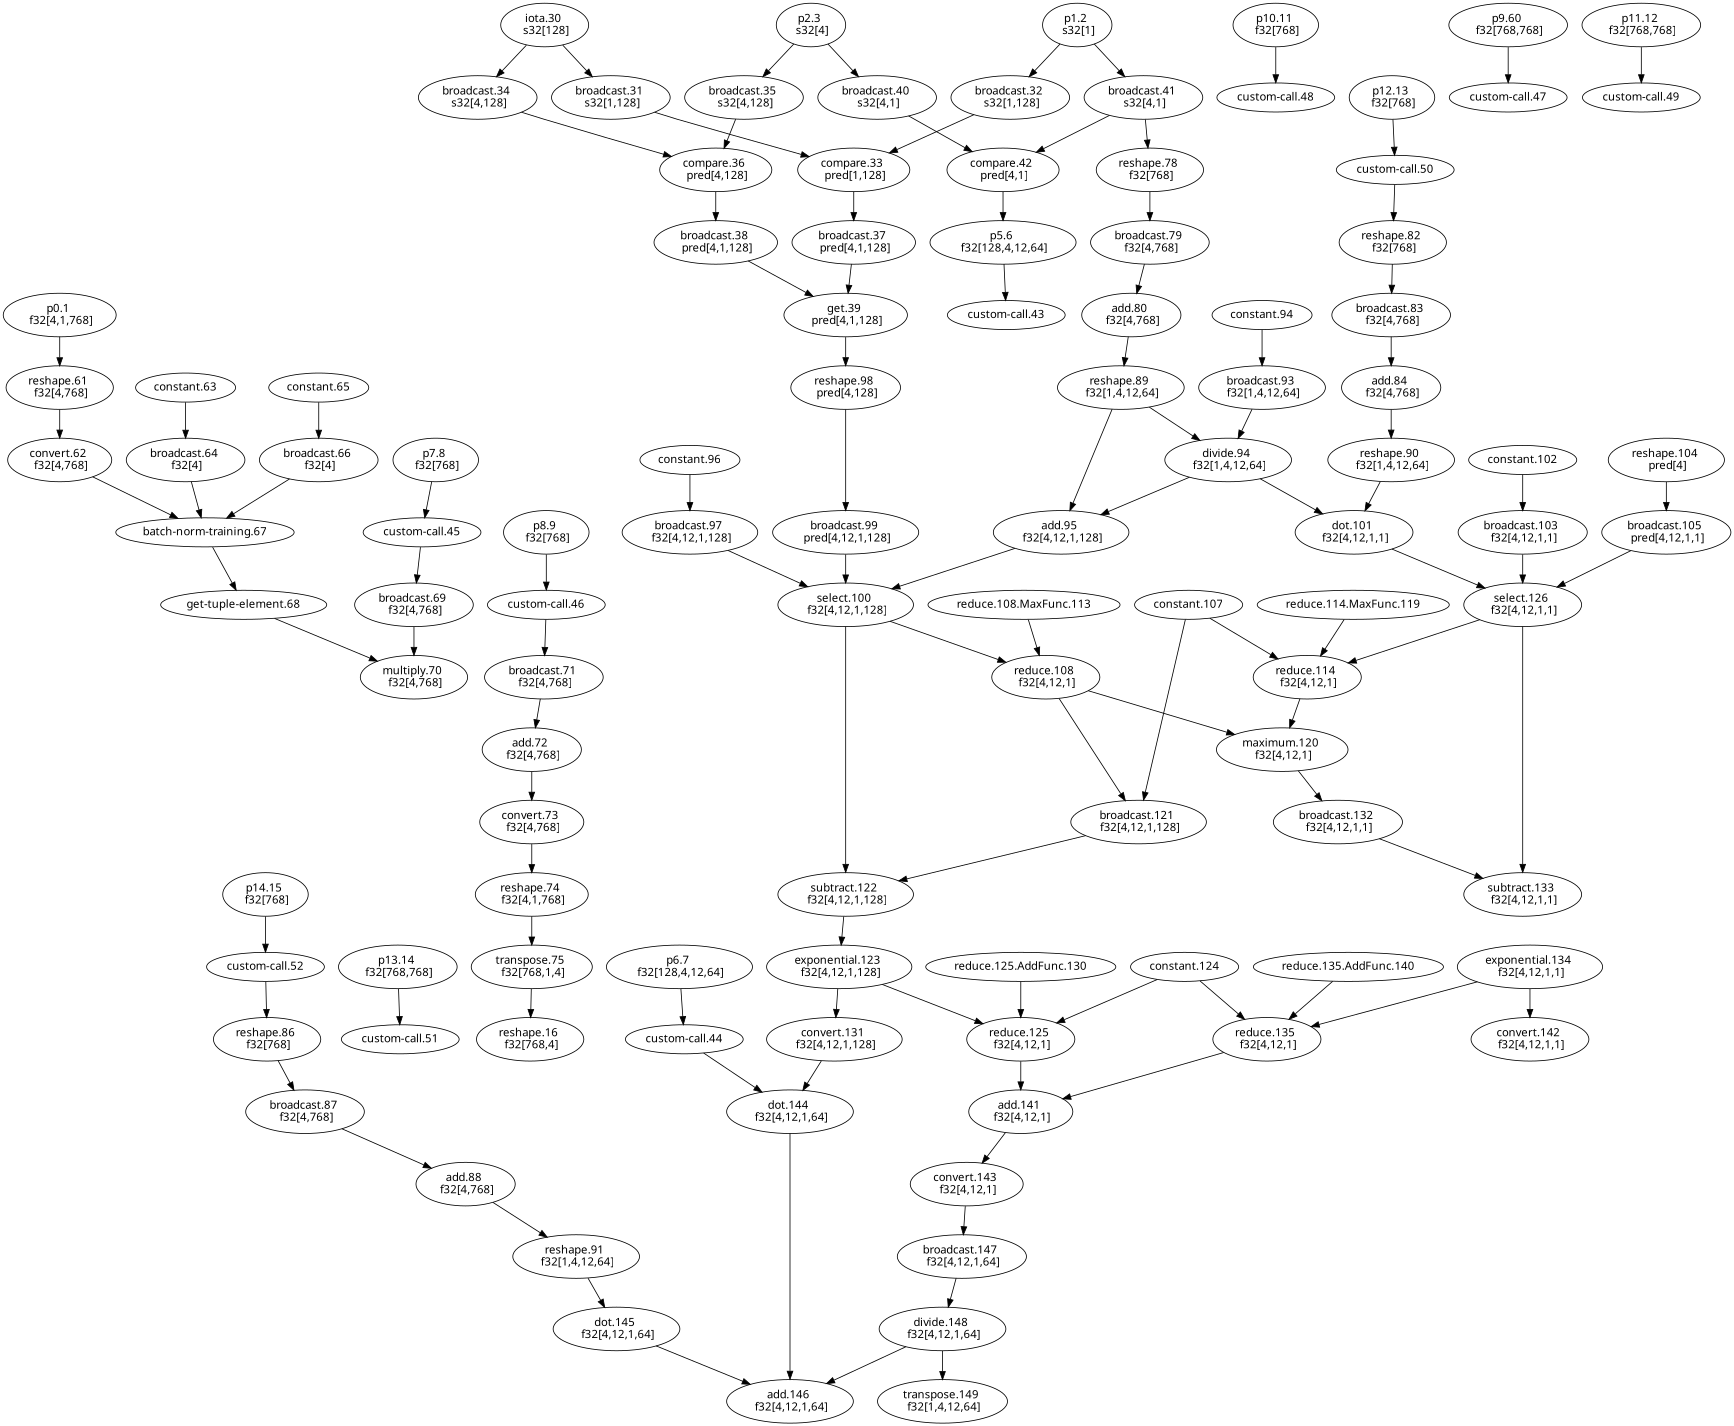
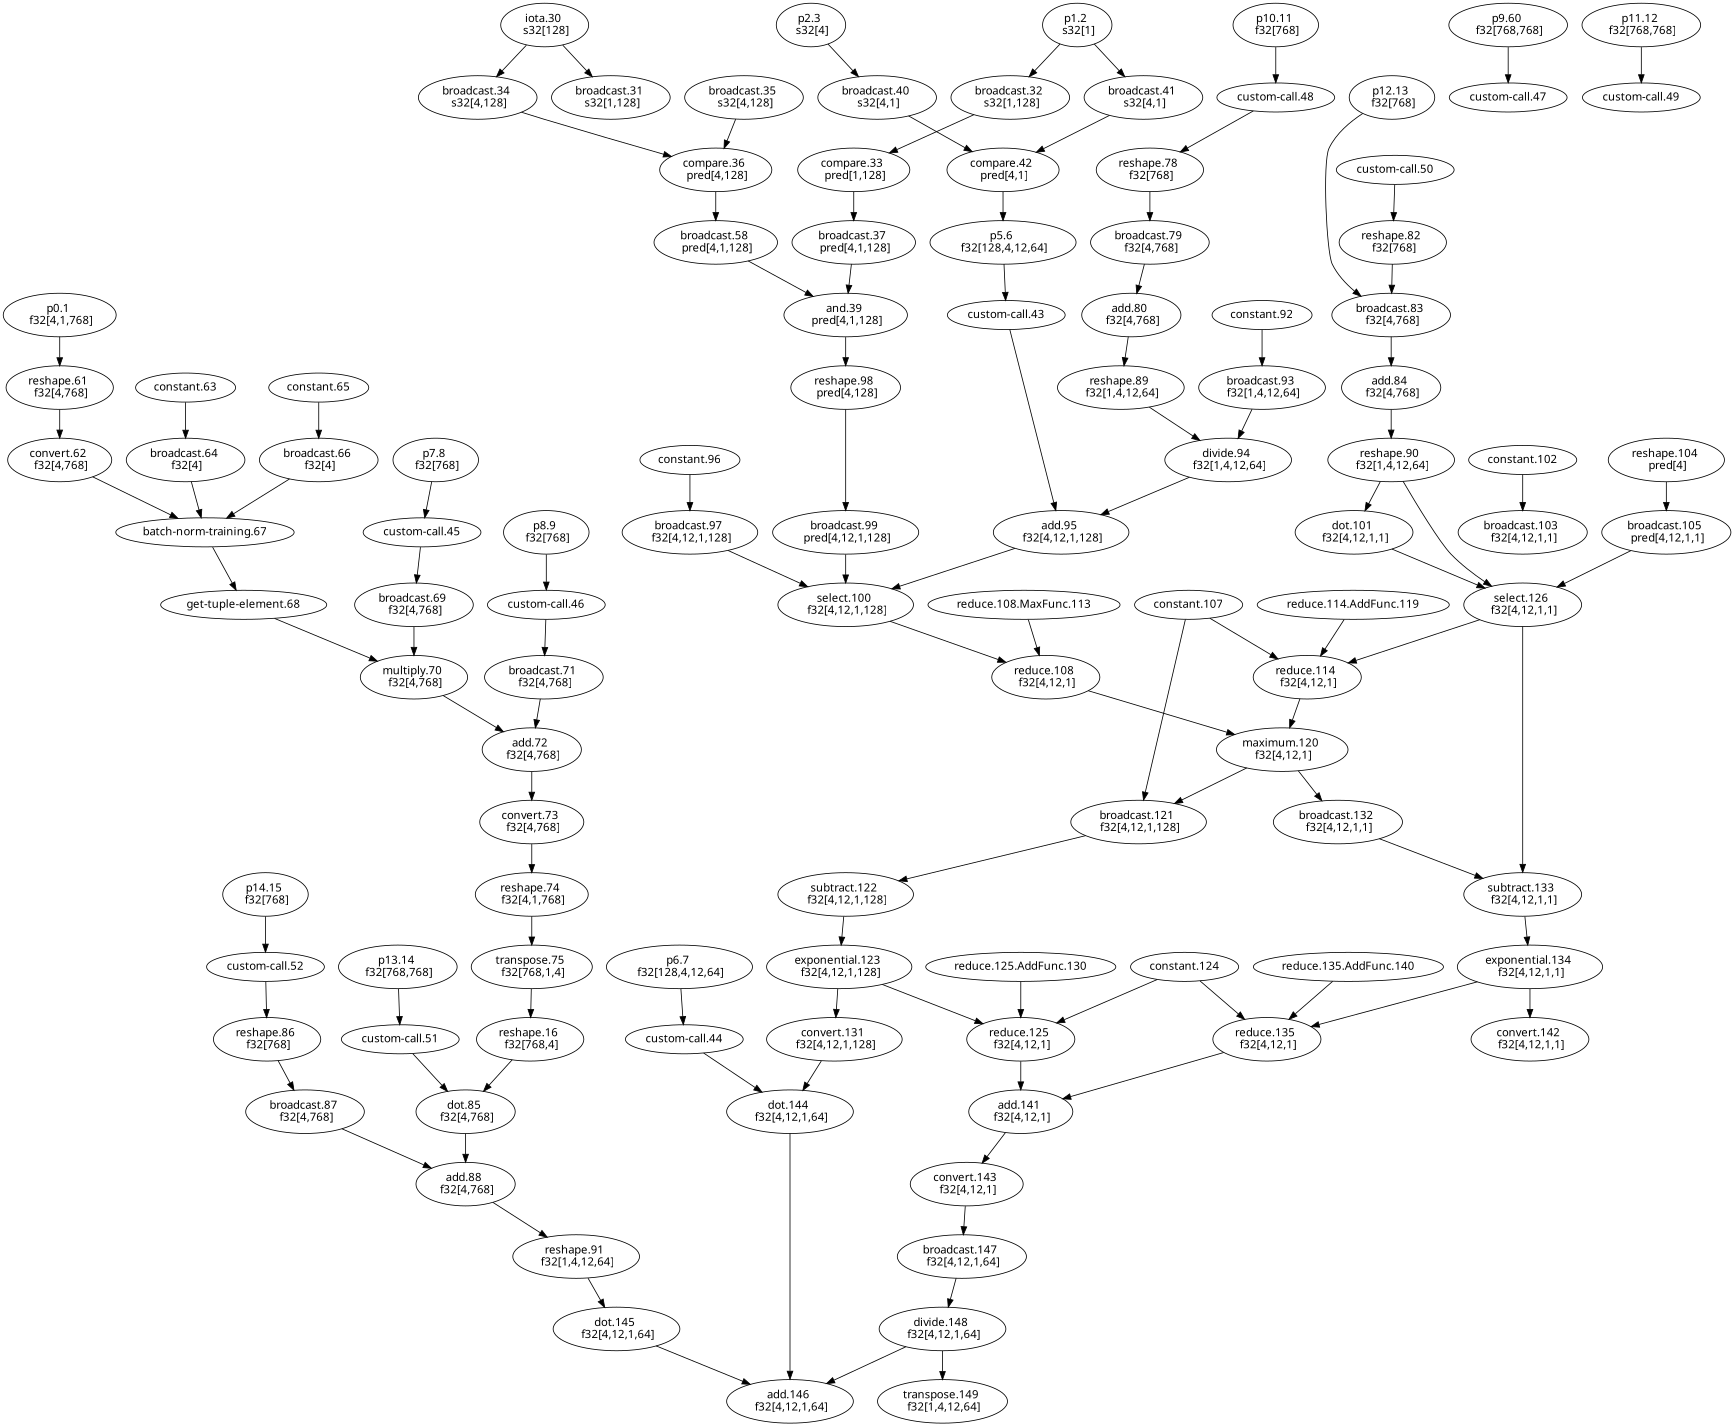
(781, 57) -> none
(1146, 130) -> (1220, 129)
(724, 133) -> none
(1394, 133) -> (1326, 199)
(716, 242) -> (716, 242)
(846, 315) -> (846, 315)
(1262, 315) -> (1262, 315)
(1093, 456) -> (1032, 416)
(1288, 494) -> none
(1523, 565) -> (1438, 537)
(1353, 605) -> (1353, 605)
none -> (470, 711)
(846, 745) -> none
(1090, 746) -> (1214, 784)
none -> (1526, 927)
none -> (466, 1112)
